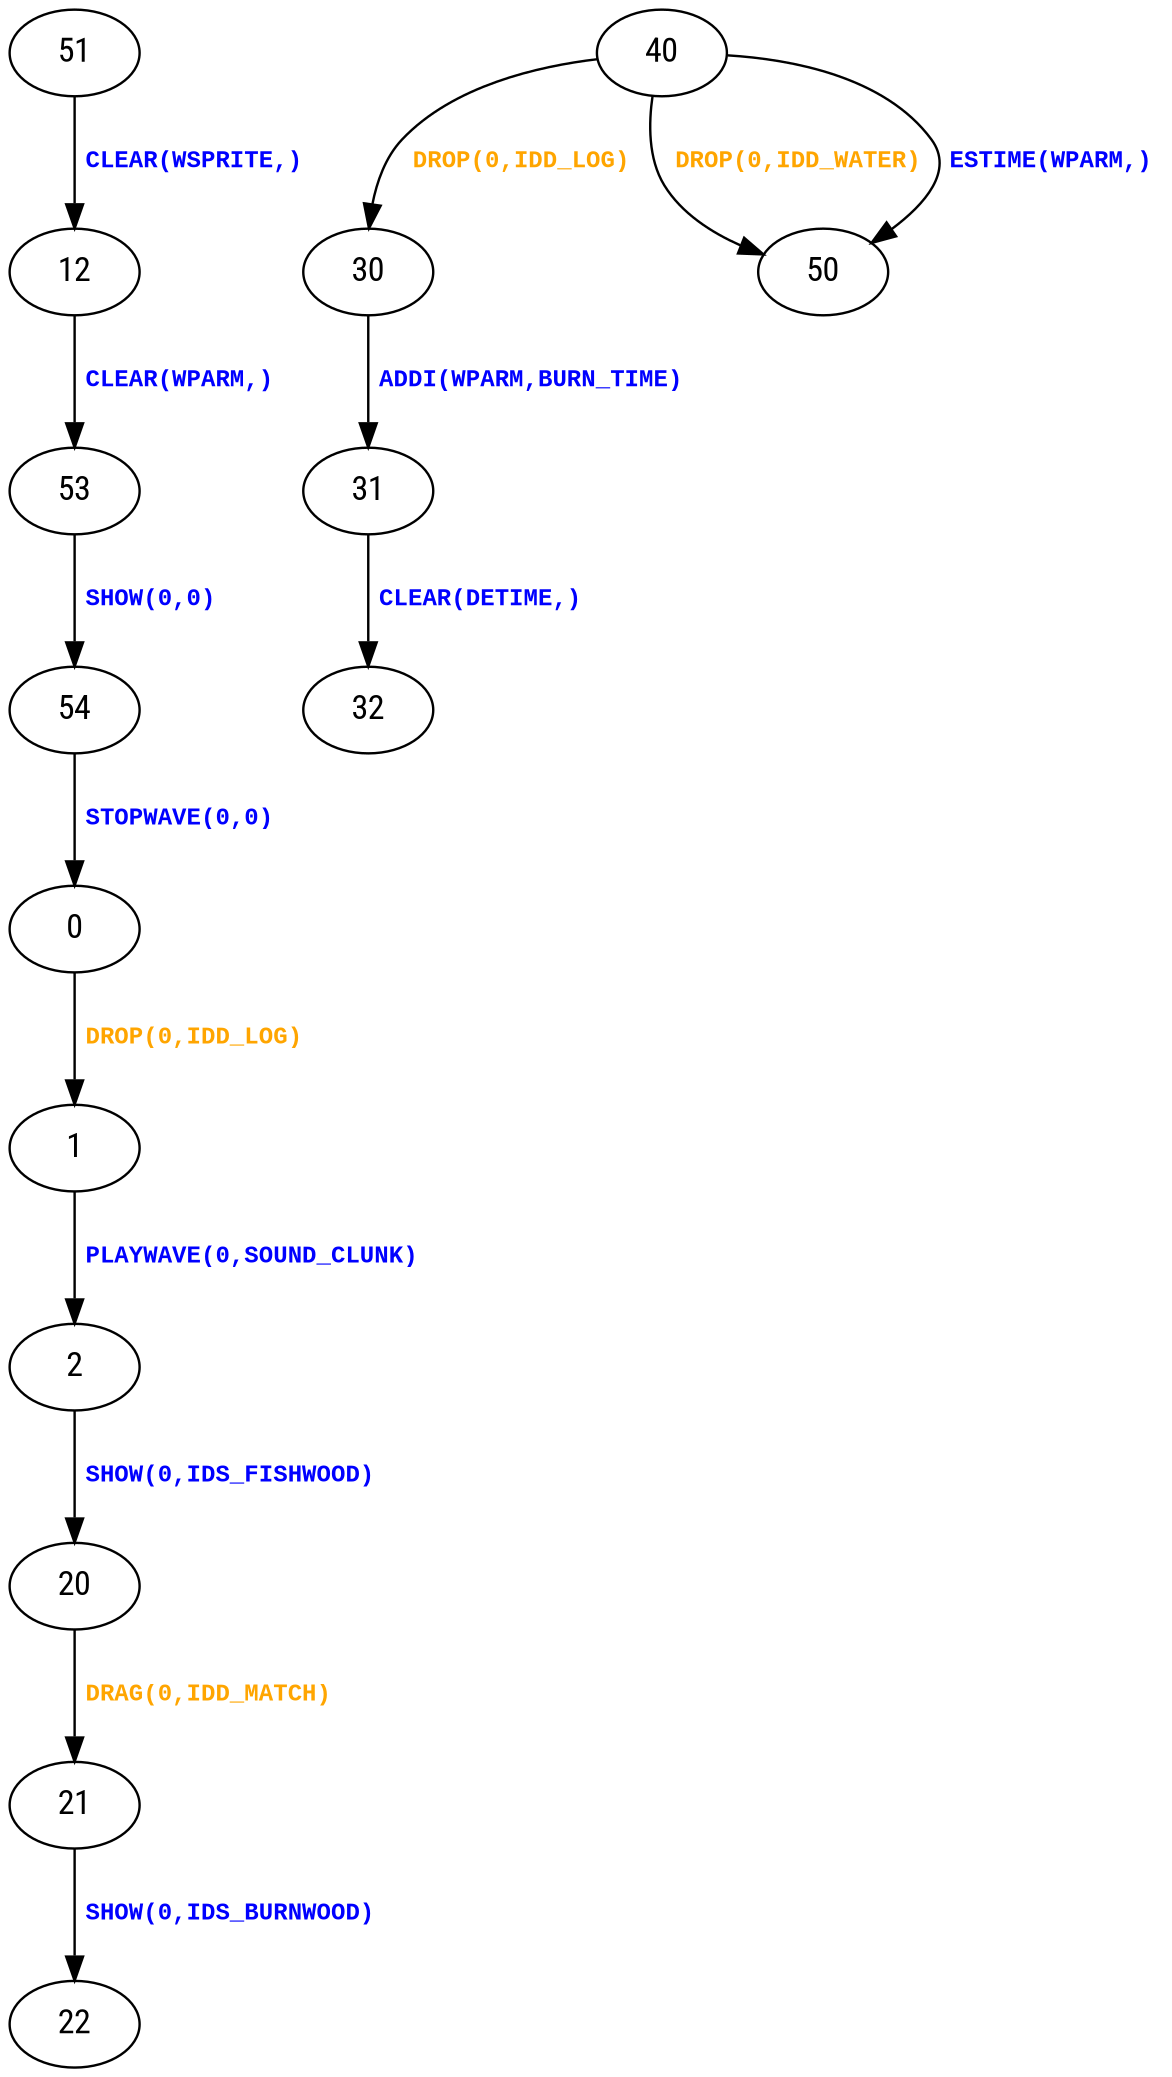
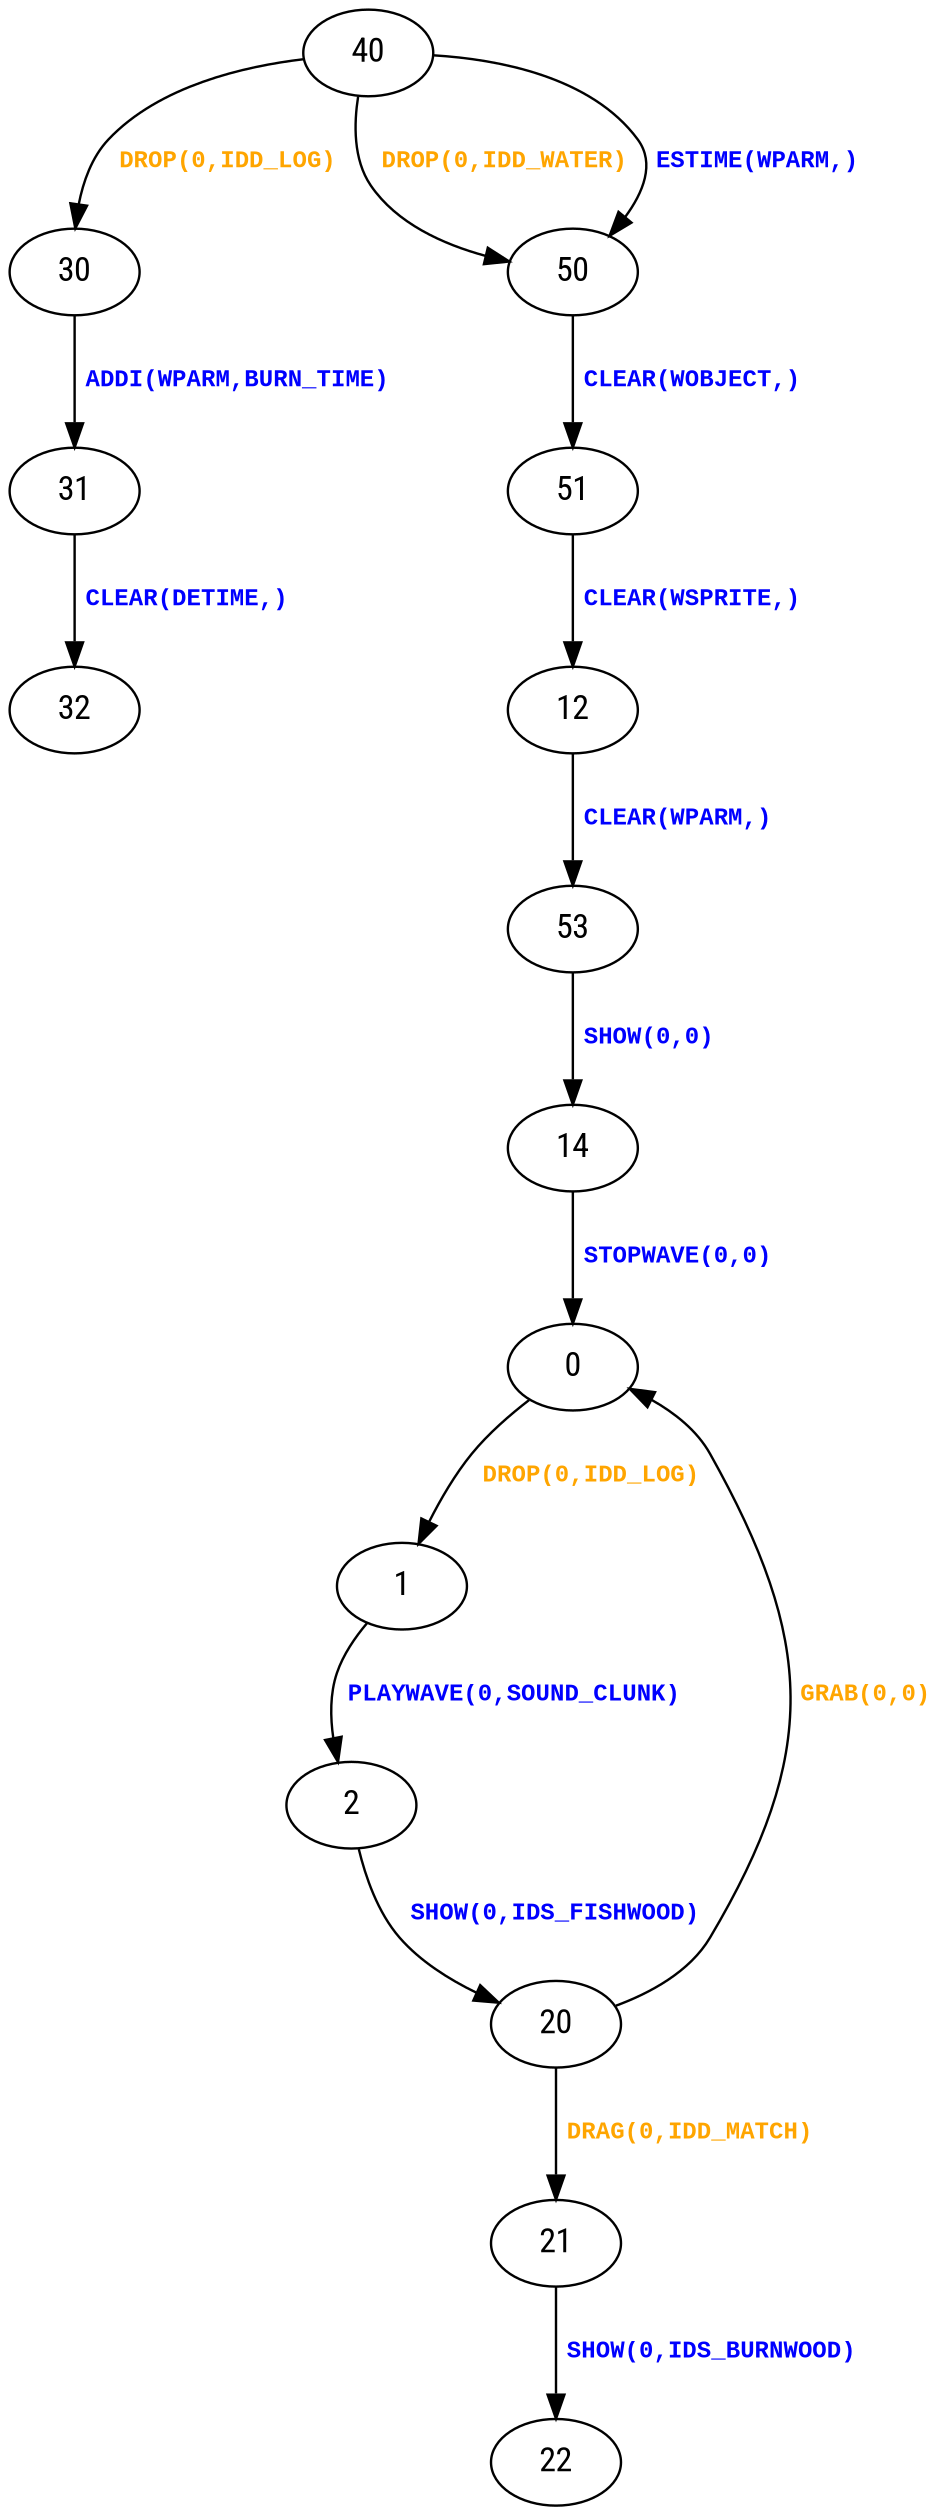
none -> (573, 369)
(75, 710) -> (573, 1148)
none -> (789, 1715)
